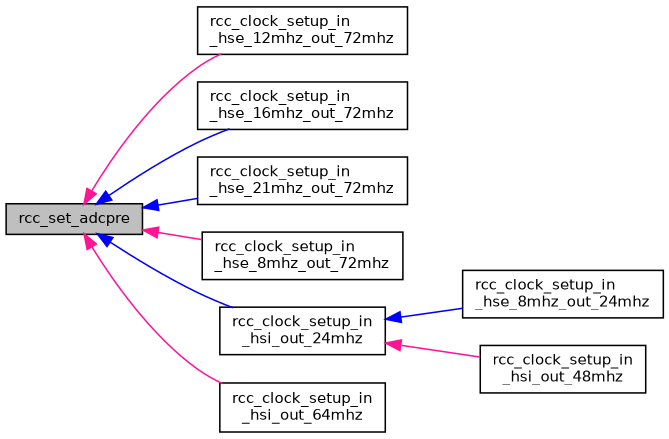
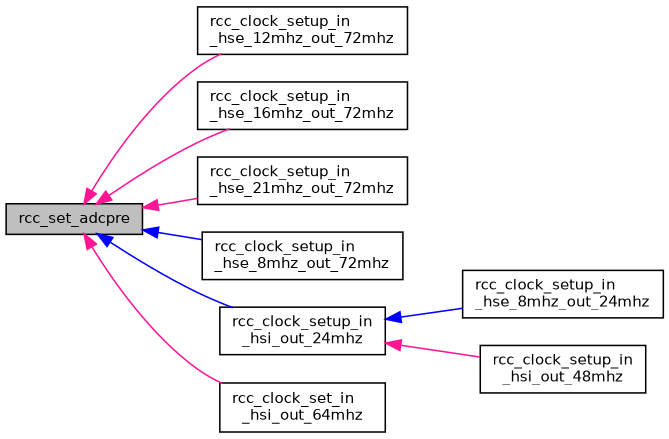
(167, 159) -> (167, 159)
(178, 202) -> (178, 202)
(180, 236) -> (180, 236)
(303, 407) -> (303, 407)
